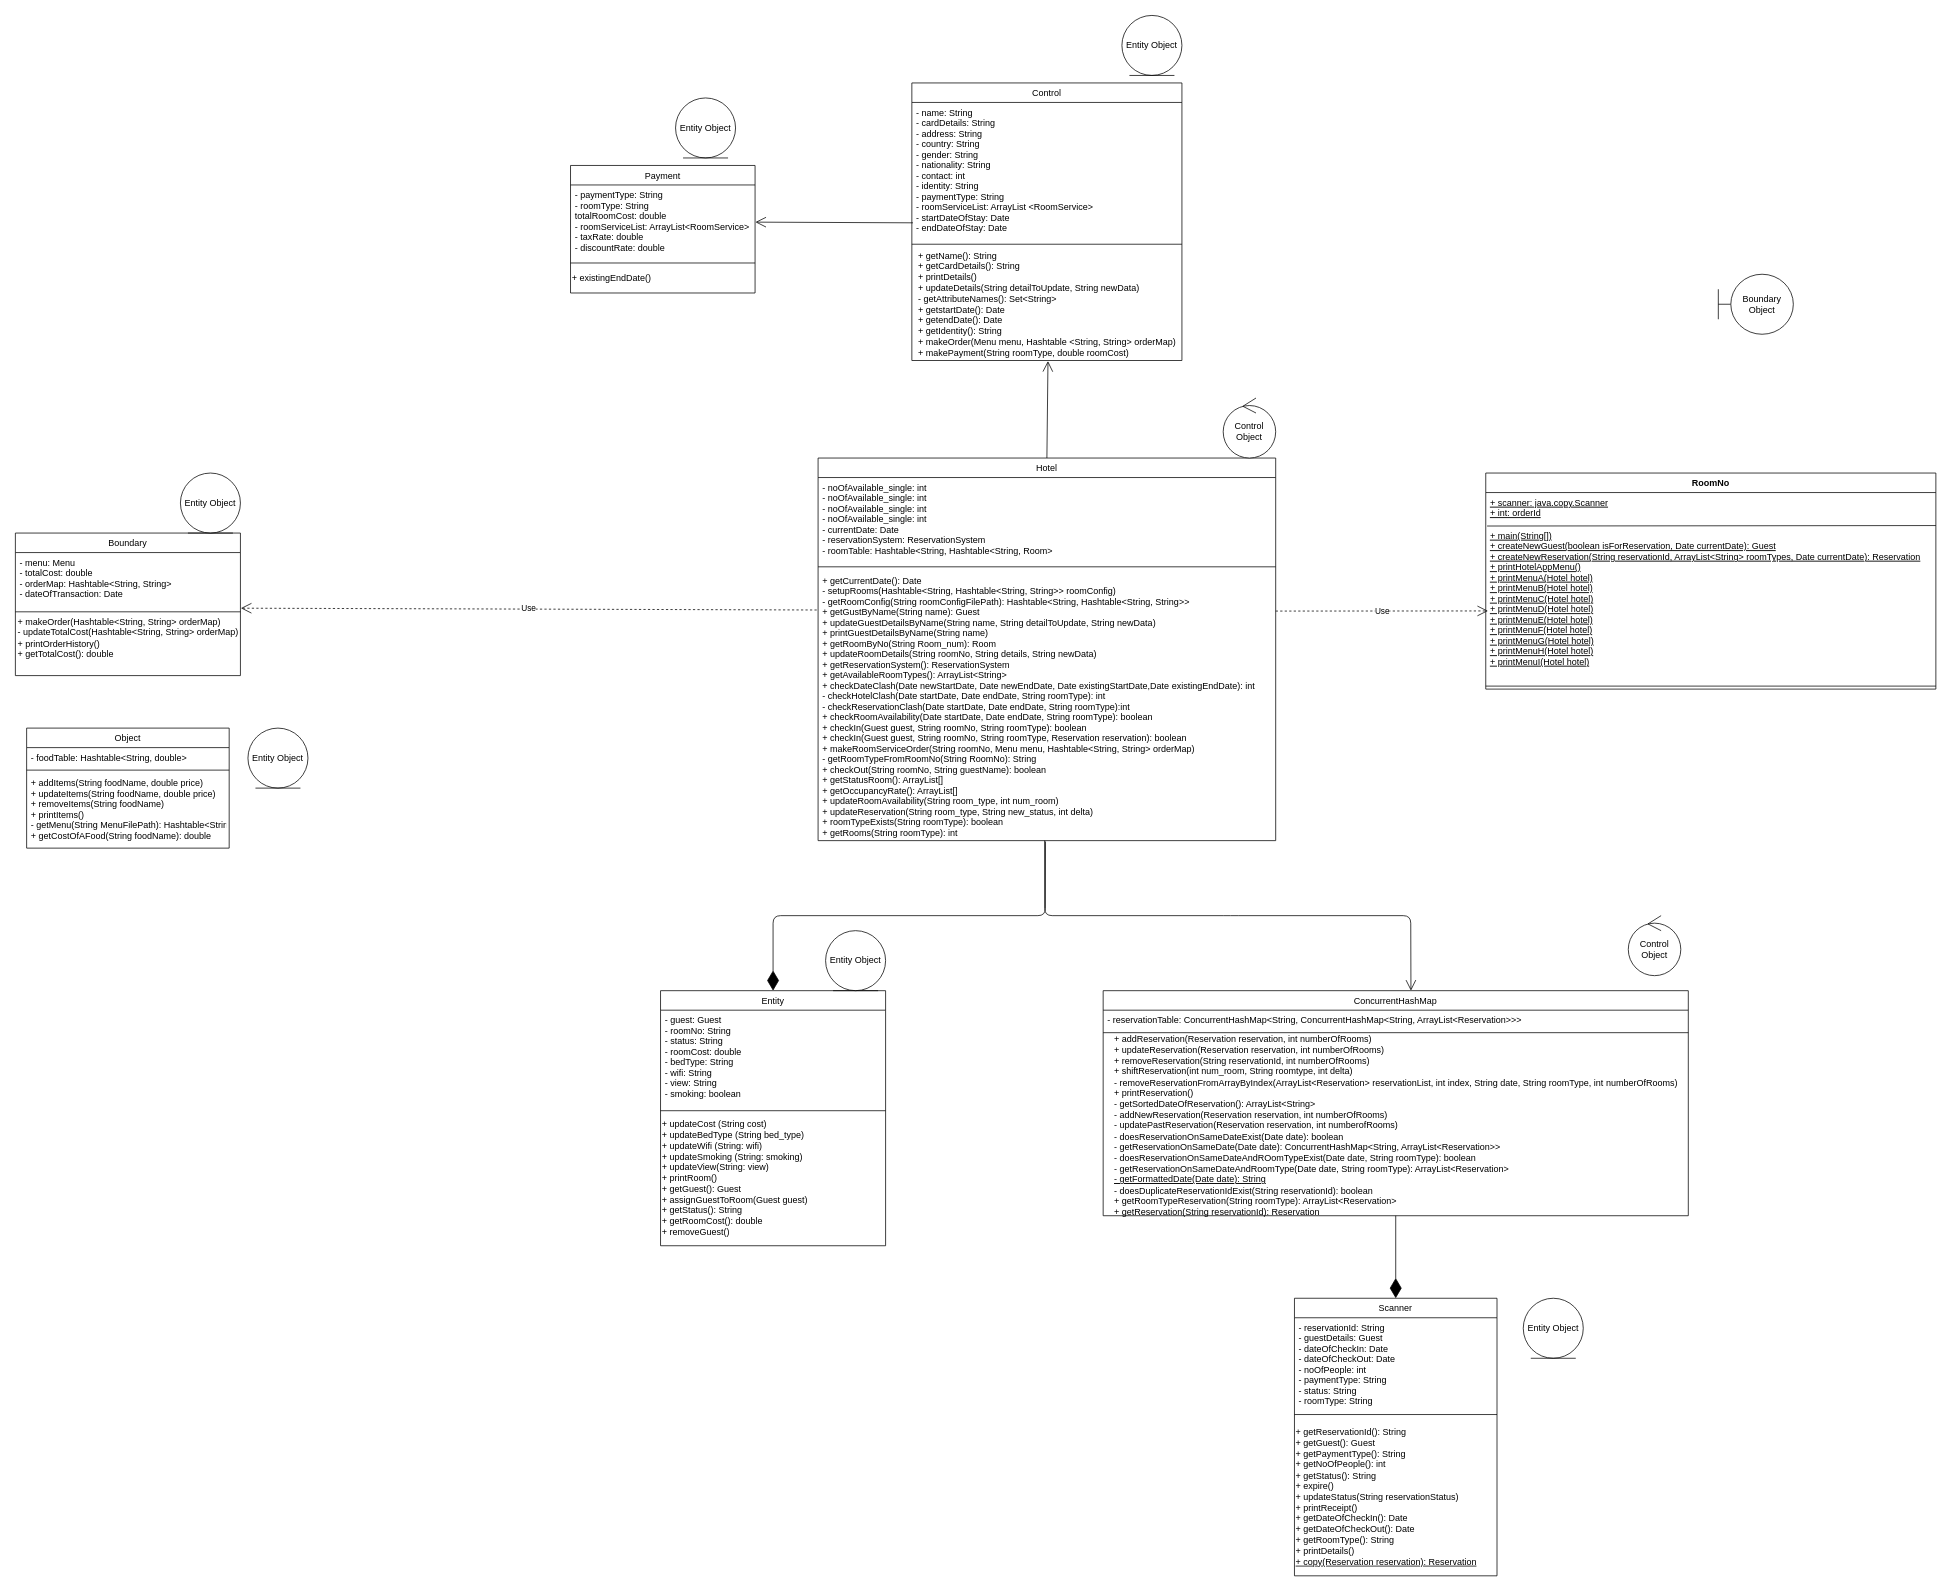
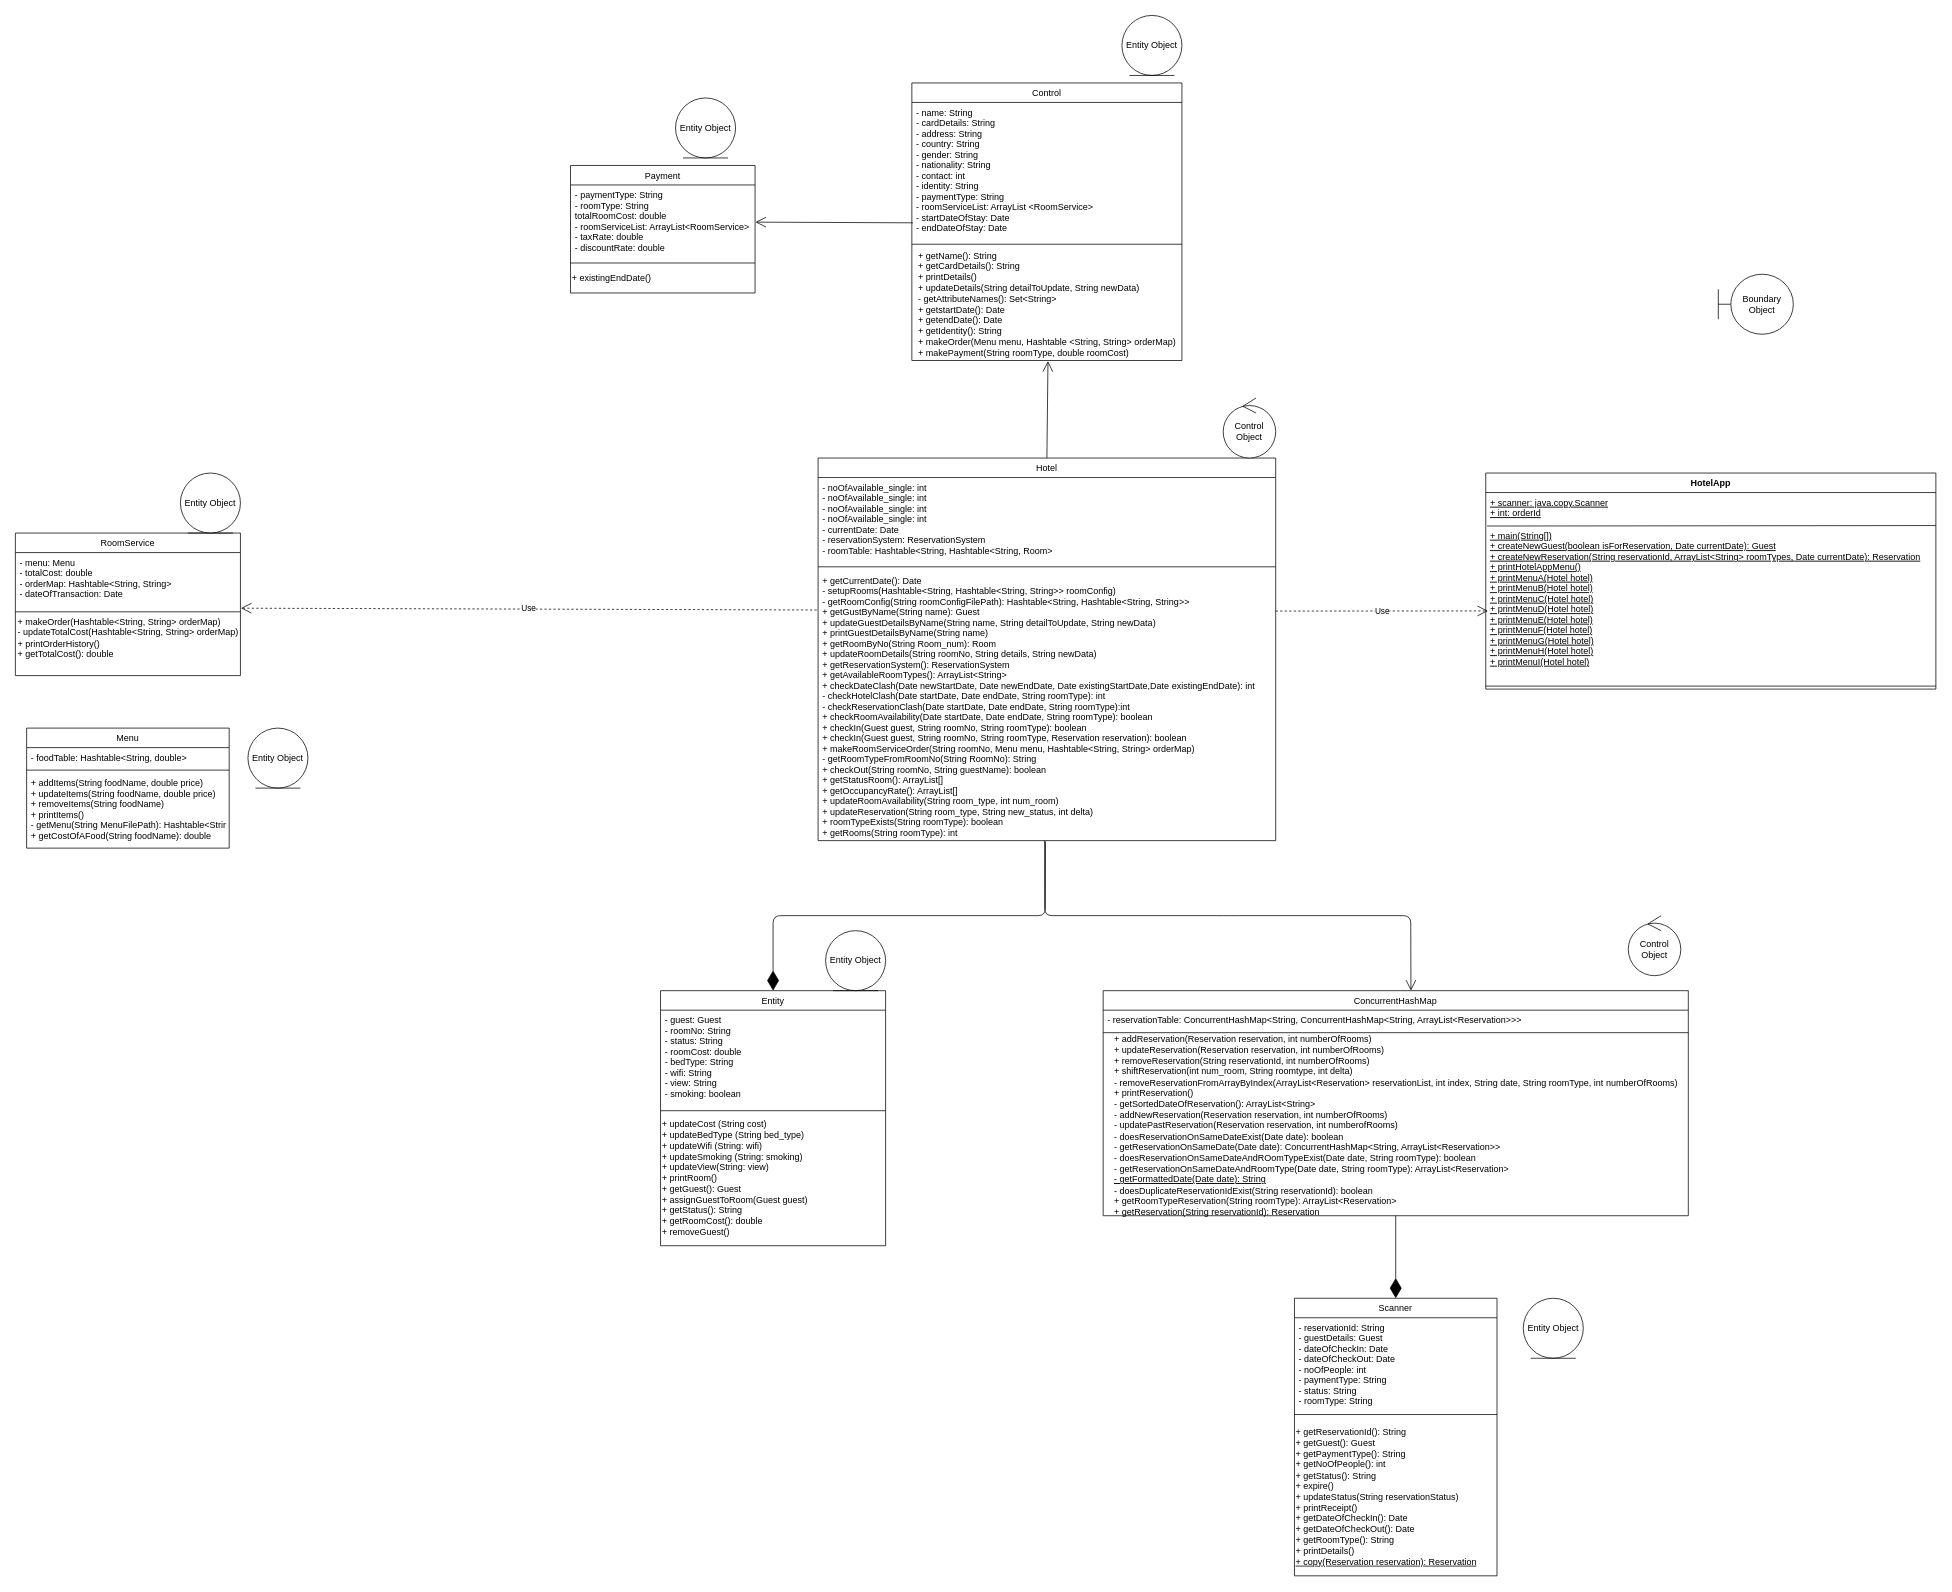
(1710, 483) -> (1710, 483)
(128, 543) -> (128, 543)
(128, 738) -> (128, 738)
